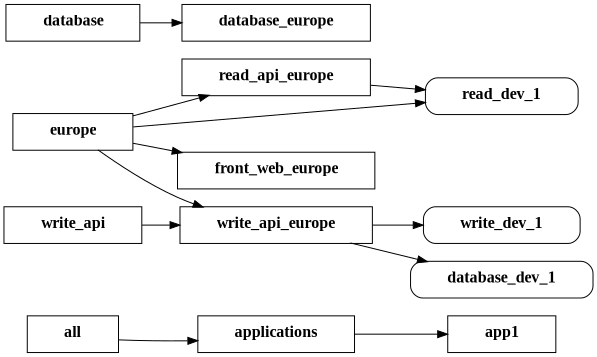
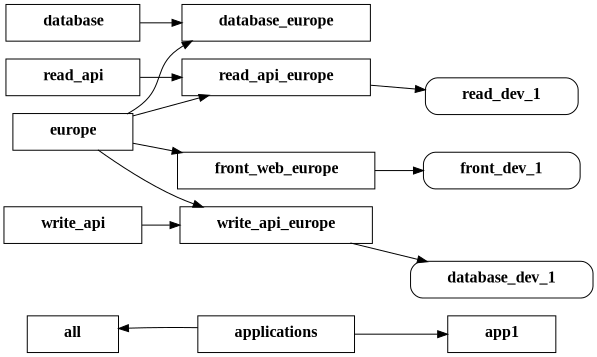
none -> (73, 77)
(274, 115) -> (157, 84)
none -> (502, 171)
(502, 225) -> none
(153, 341) -> (163, 328)
